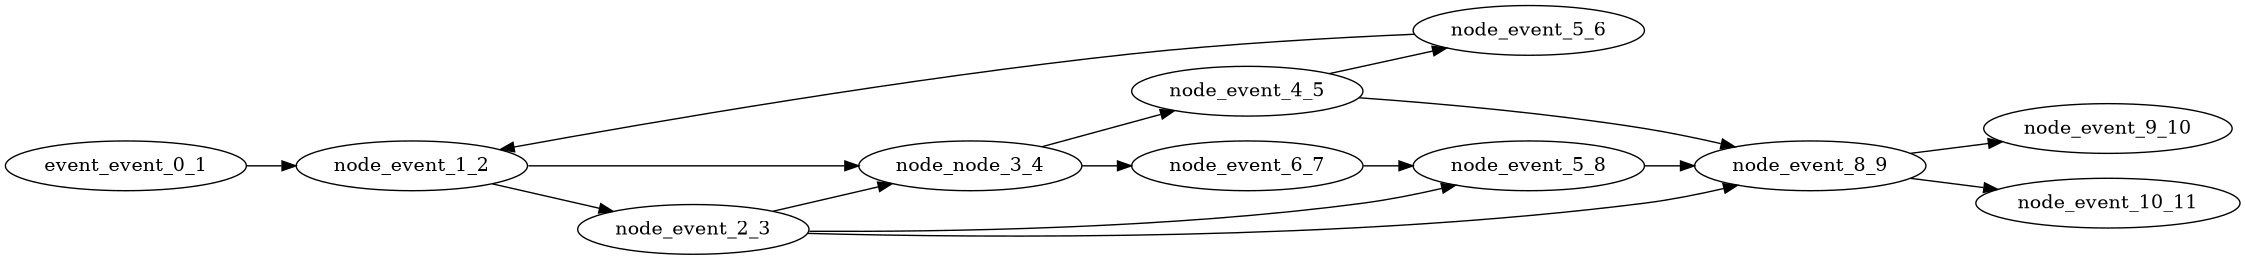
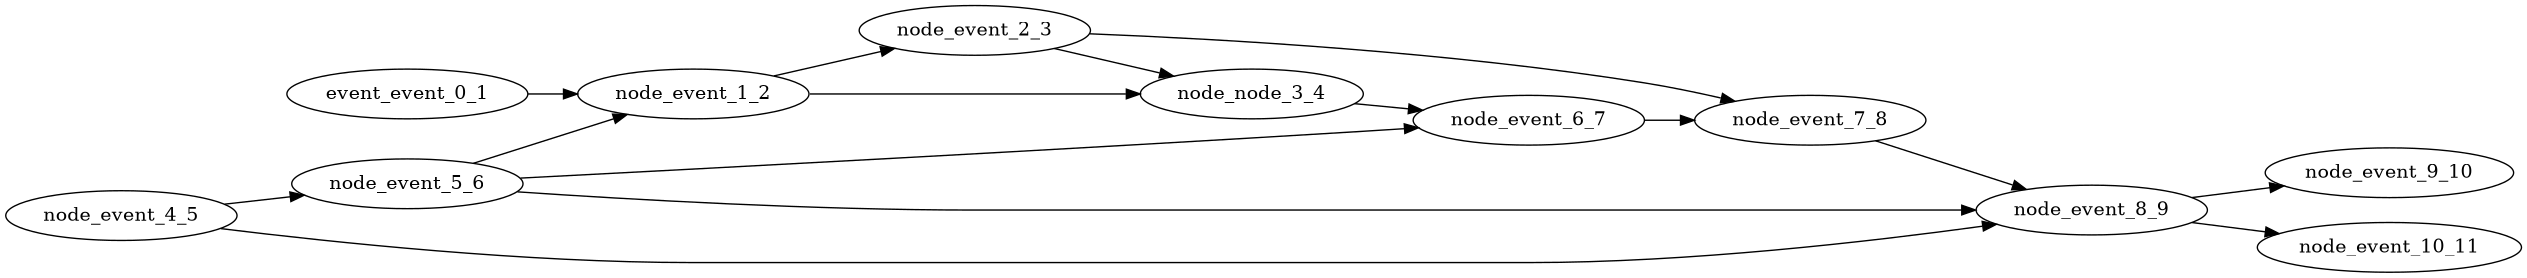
(1101, 131) -> none
none -> (963, 154)
(1529, 166) -> (1810, 120)
(1267, 232) -> (1239, 210)
